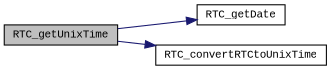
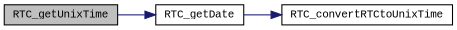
(131, 43) -> (257, 15)
